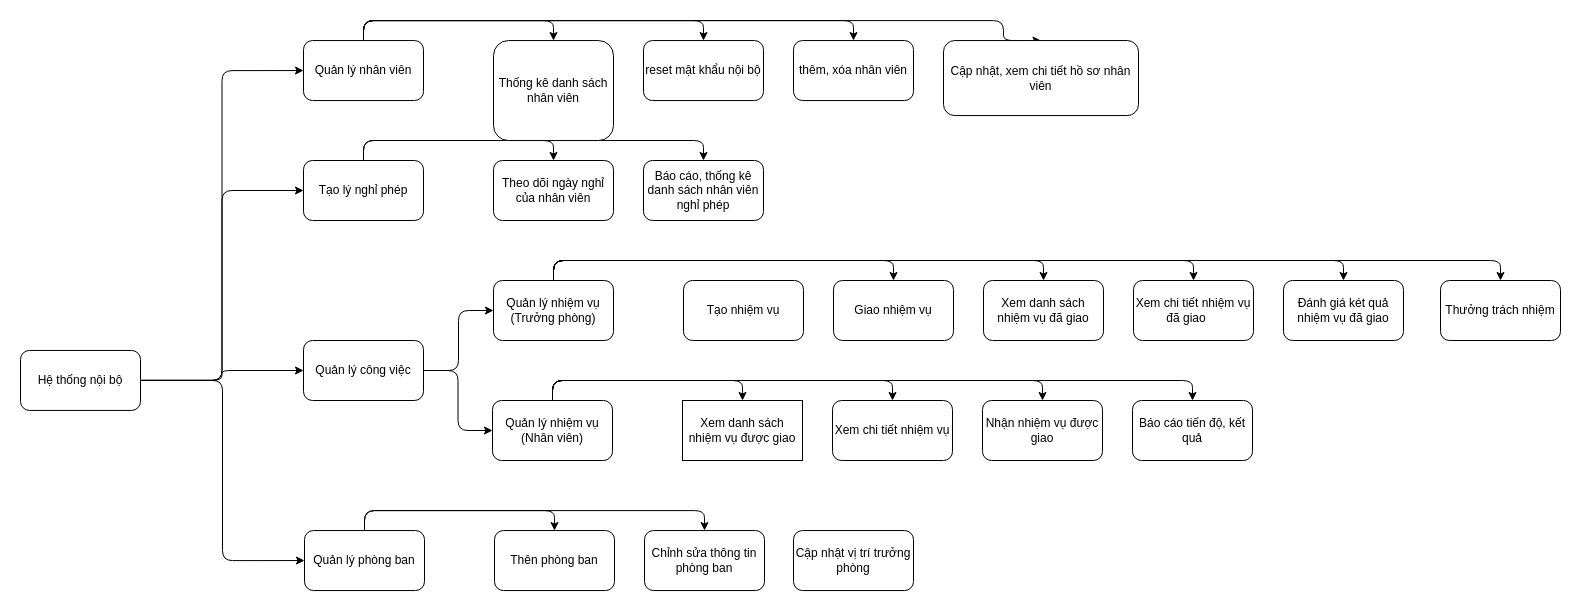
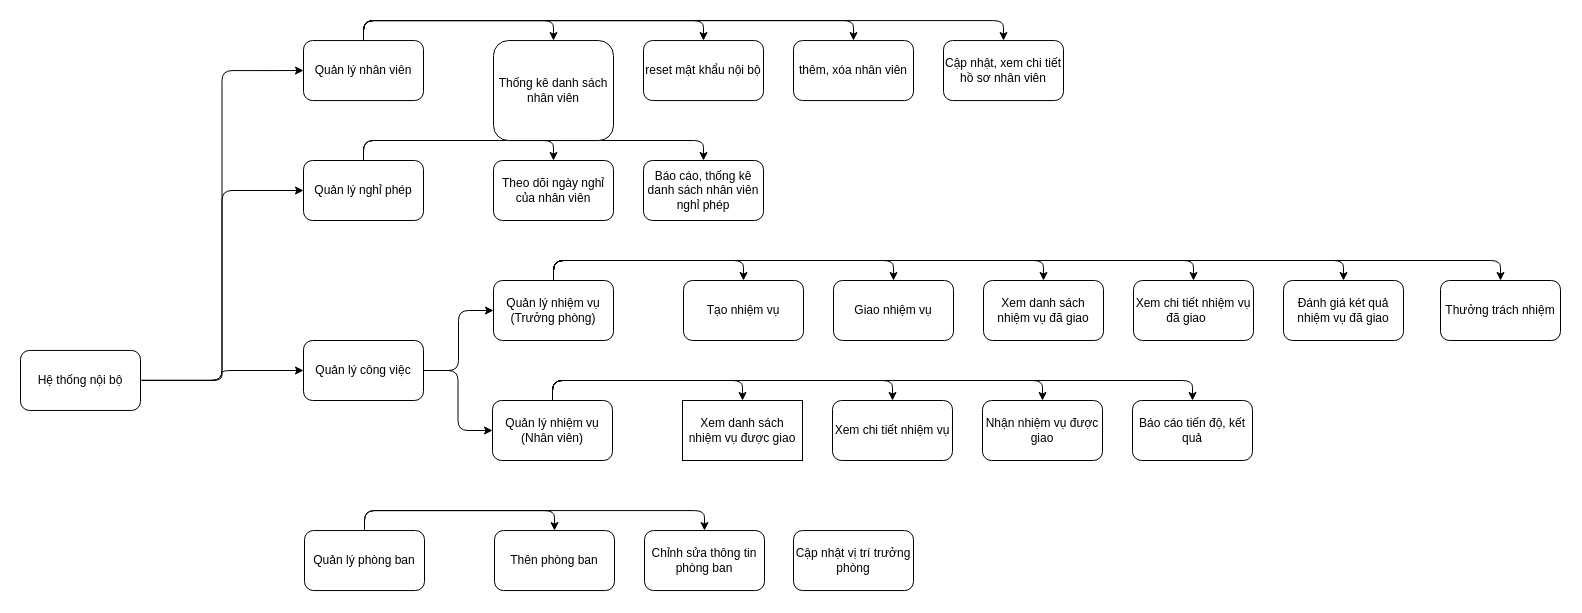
(1041, 78) -> (1004, 71)
(364, 191) -> (364, 191)
none -> (744, 267)
(223, 504) -> none
